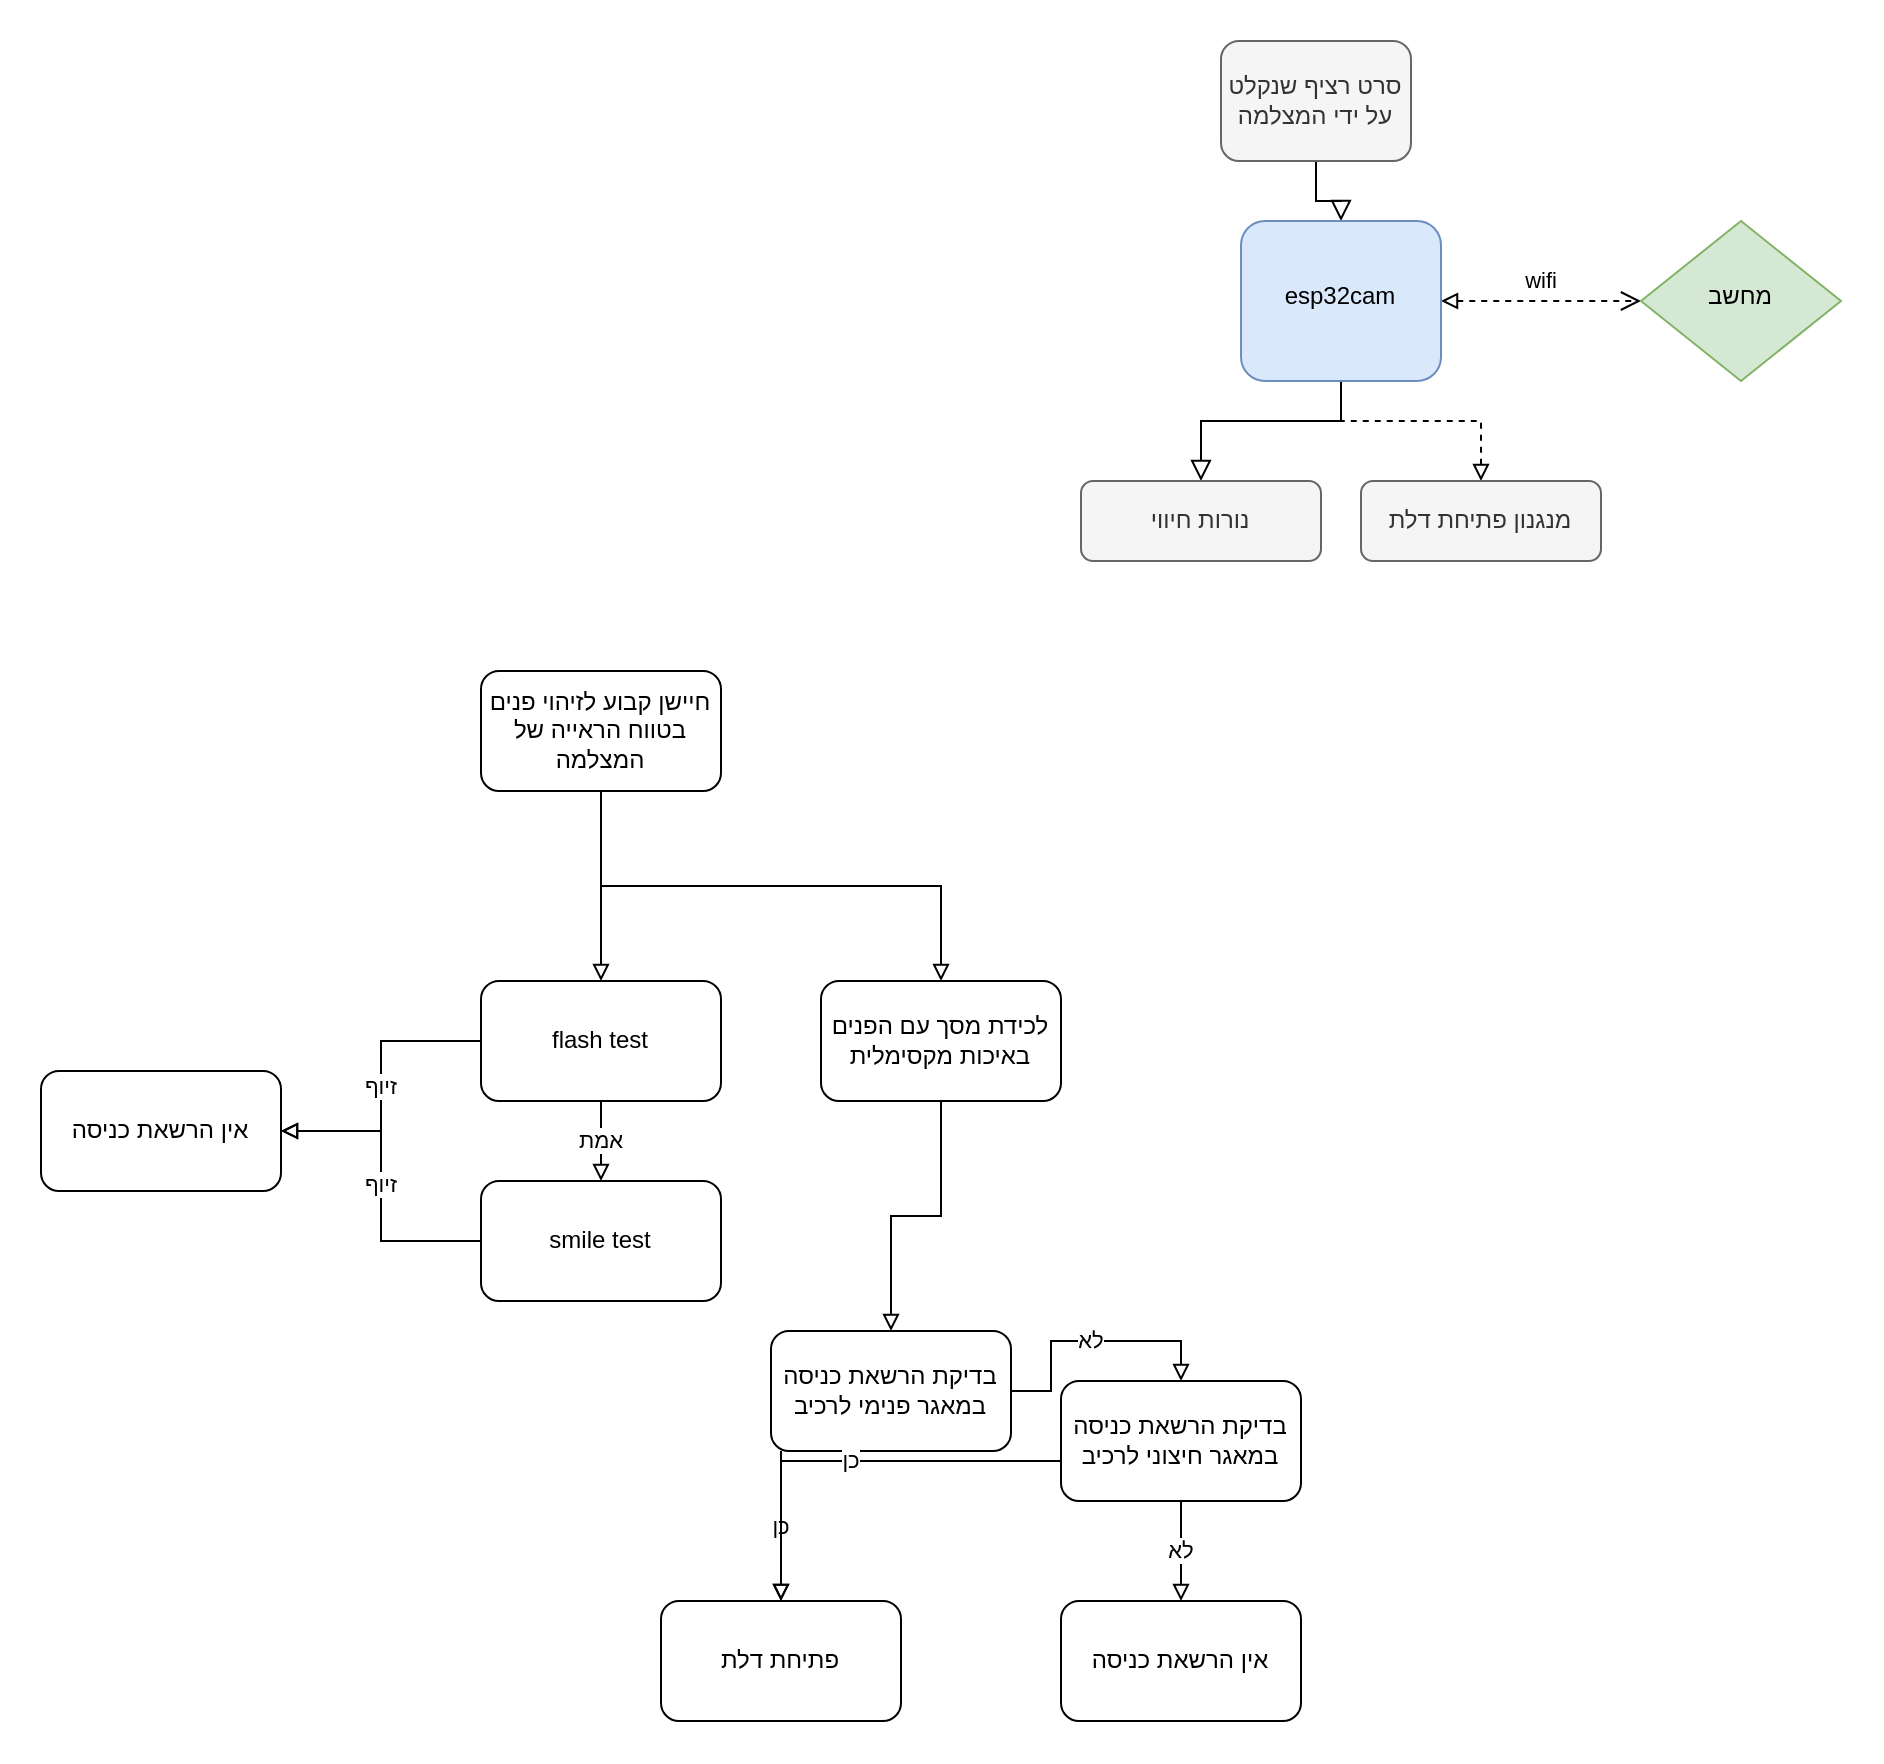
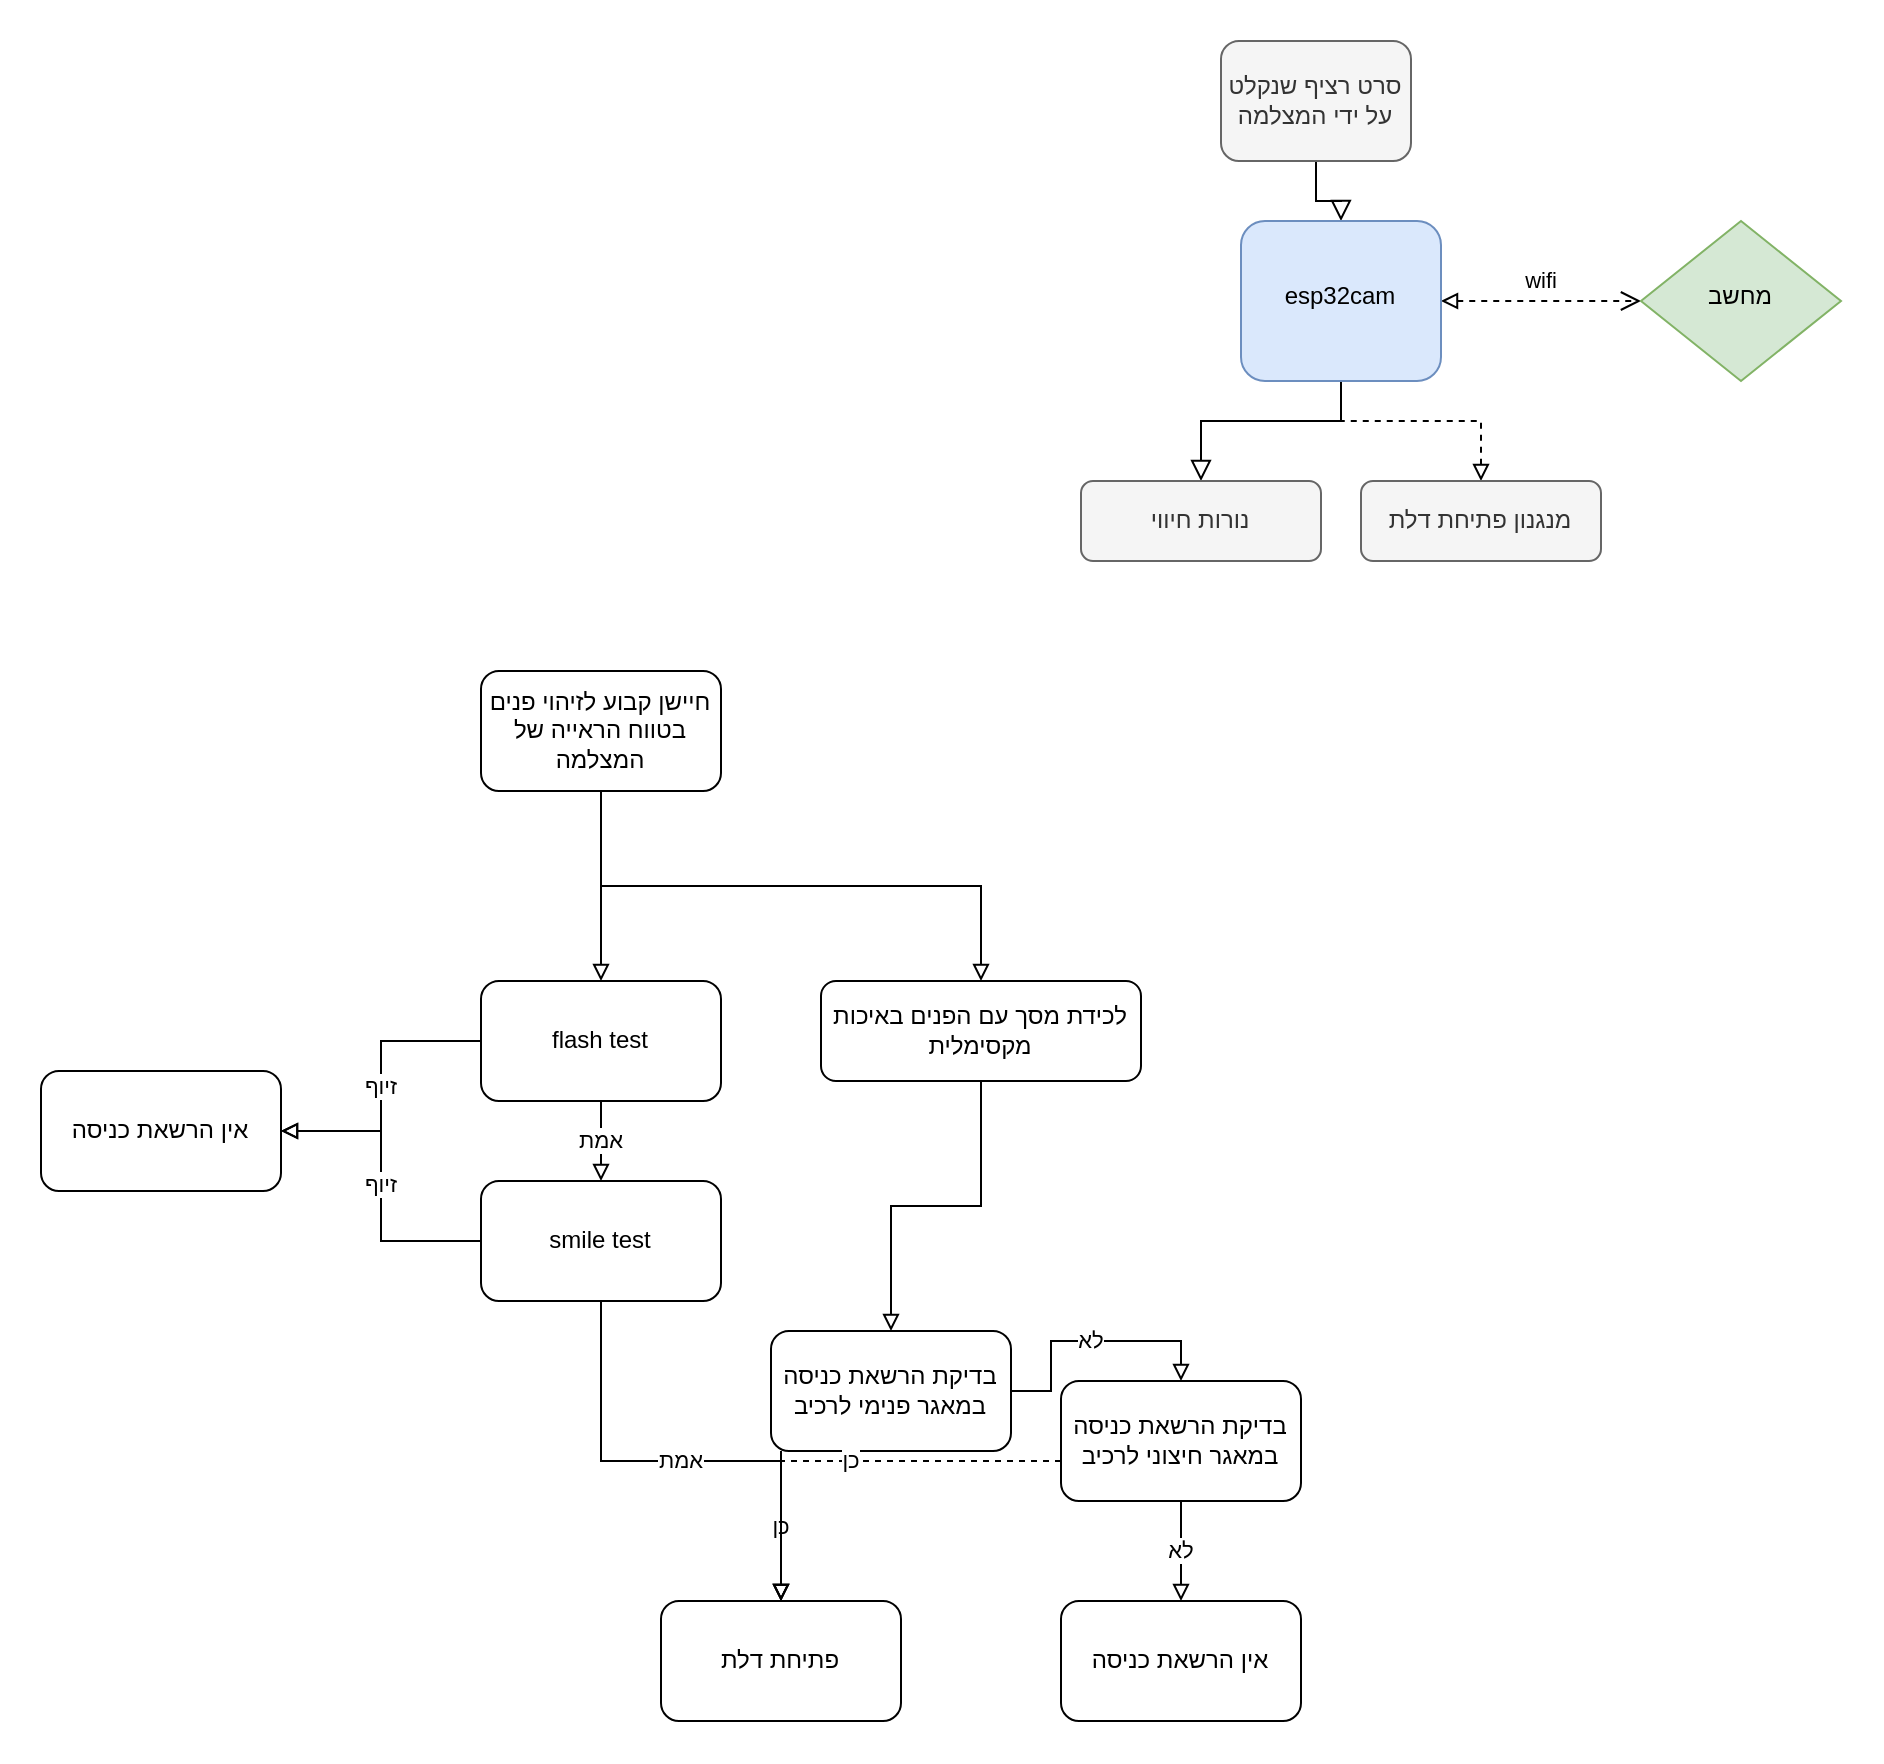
(941, 1041) -> (981, 1031)
none -> (609, 1461)
(957, 1461) -> (957, 1461)
